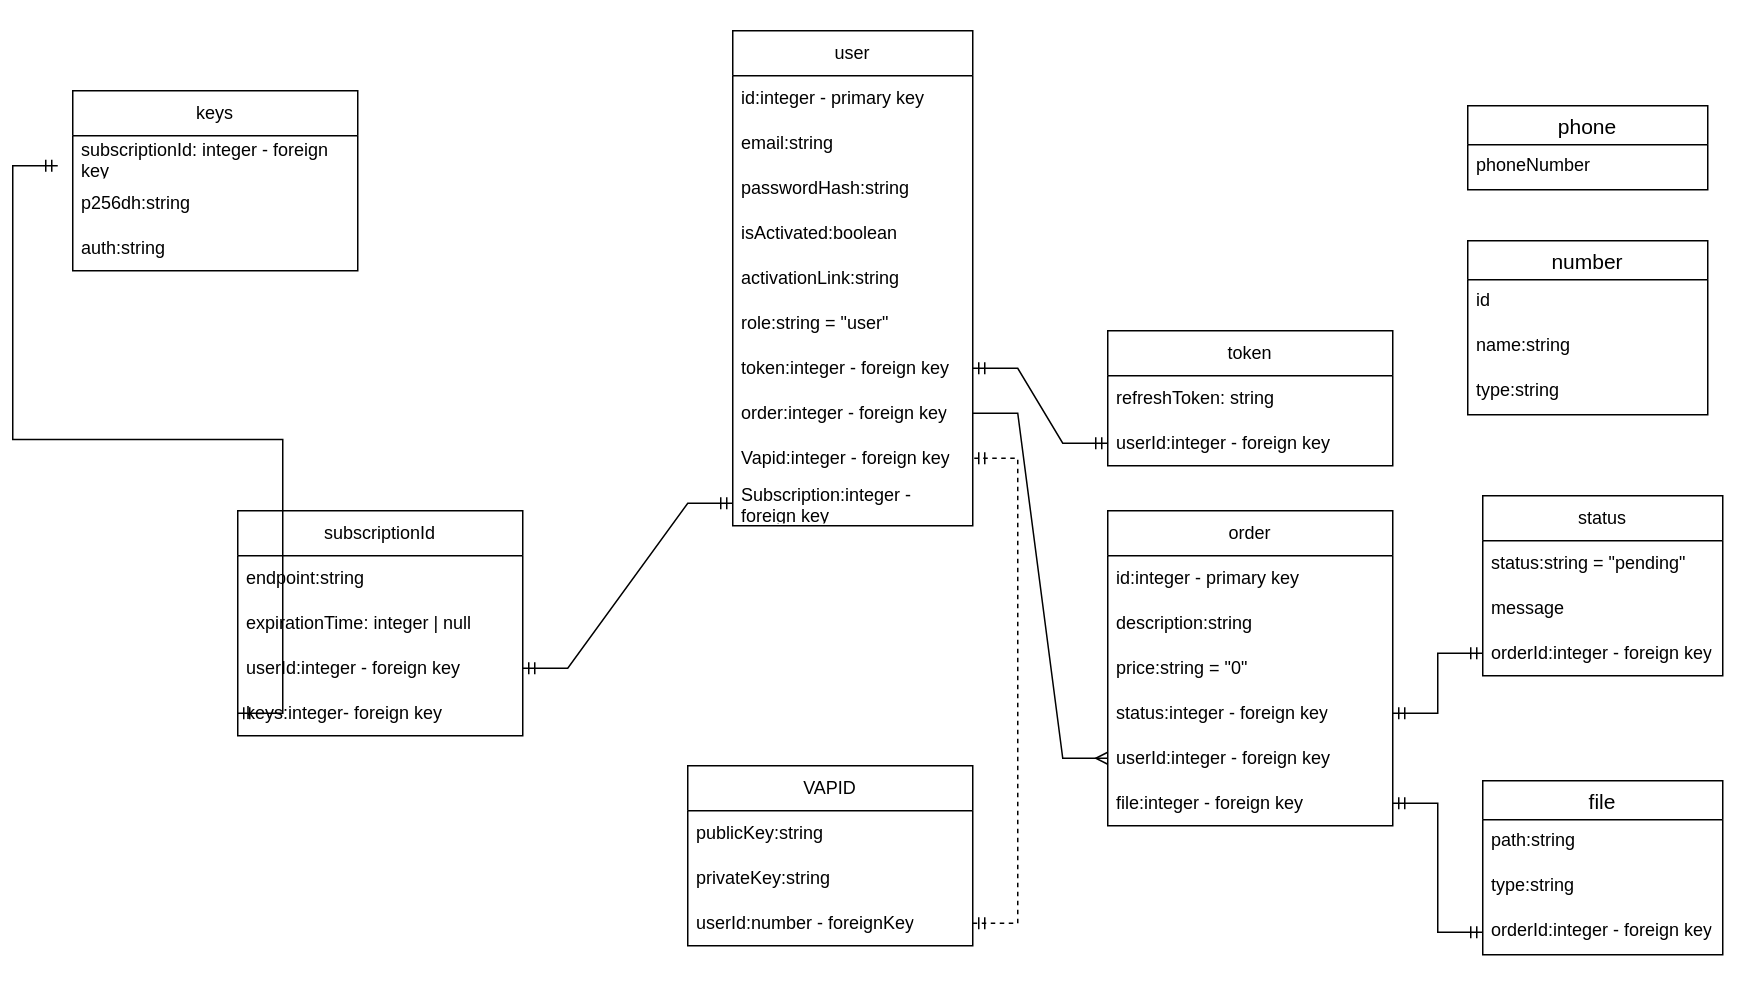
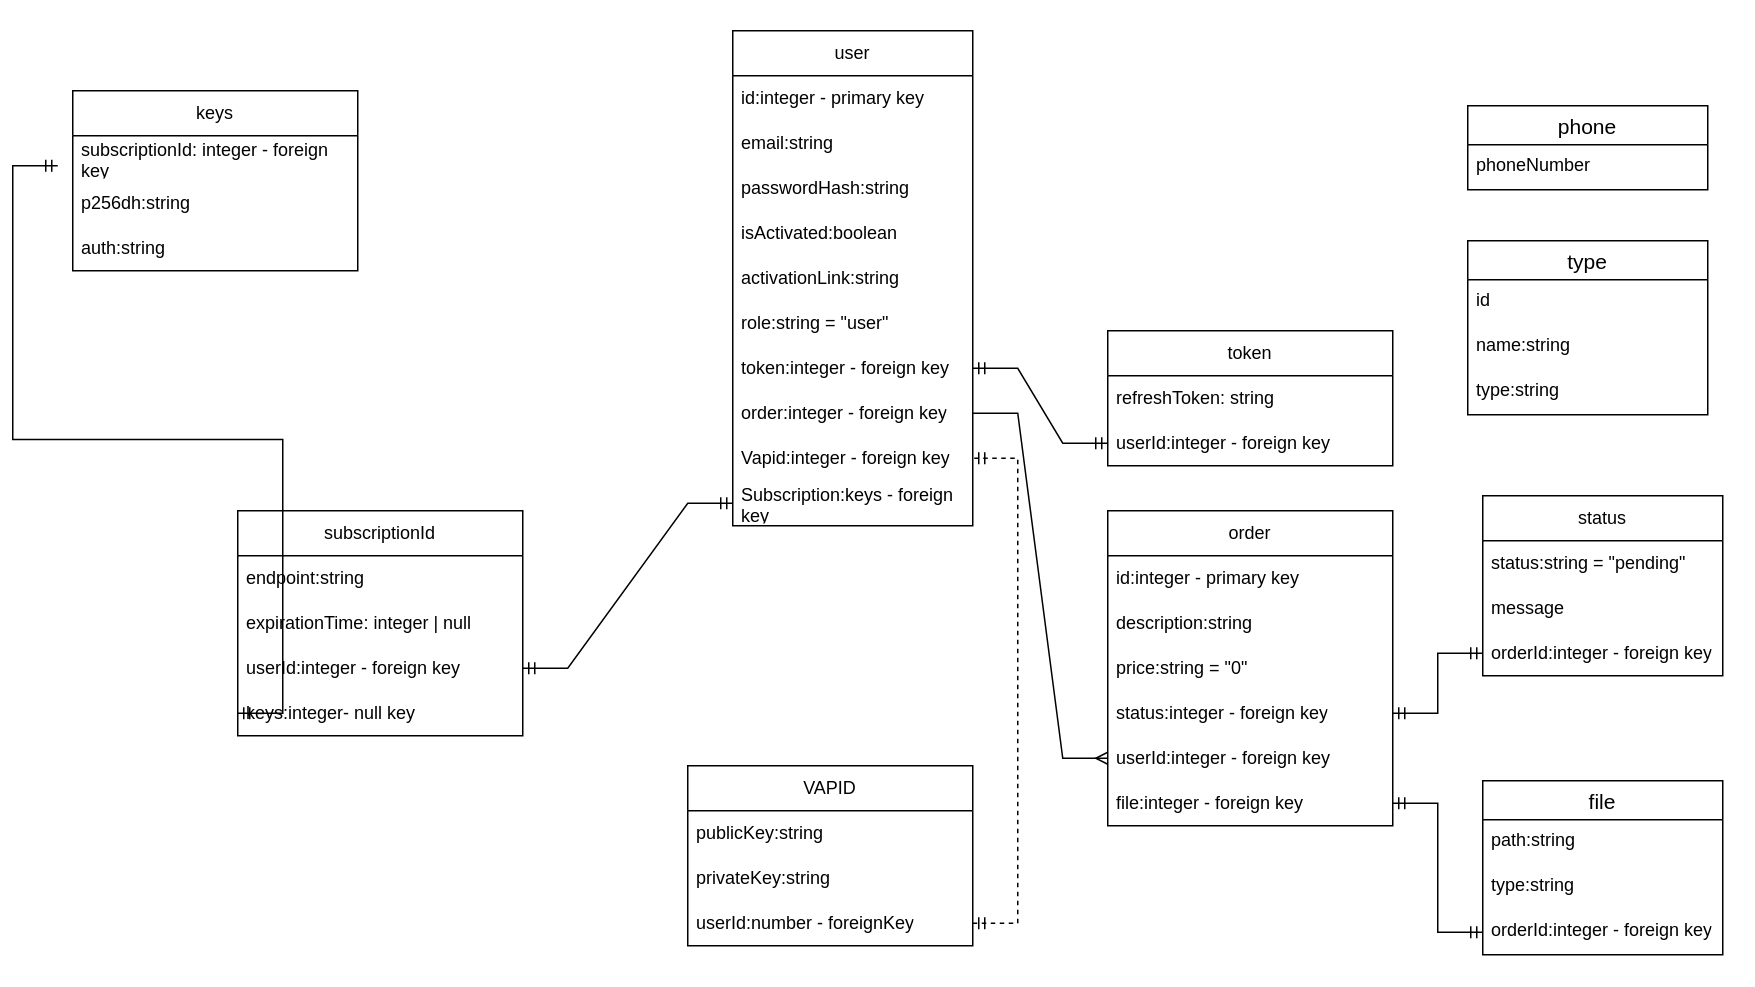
(1587, 262) -> (1587, 262)
(854, 503) -> (854, 503)
(361, 713) -> (344, 713)
